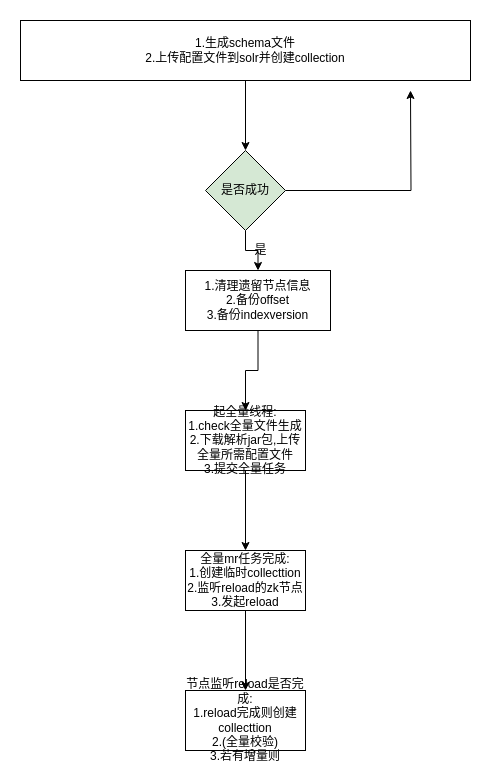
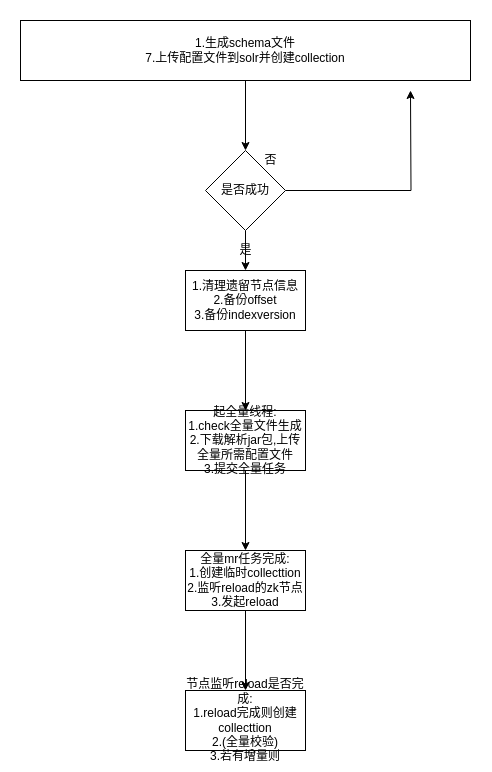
(246, 51) -> (246, 51)
none -> (271, 161)
(246, 191) -> (246, 191)
(261, 251) -> (246, 251)
(258, 301) -> (246, 301)
